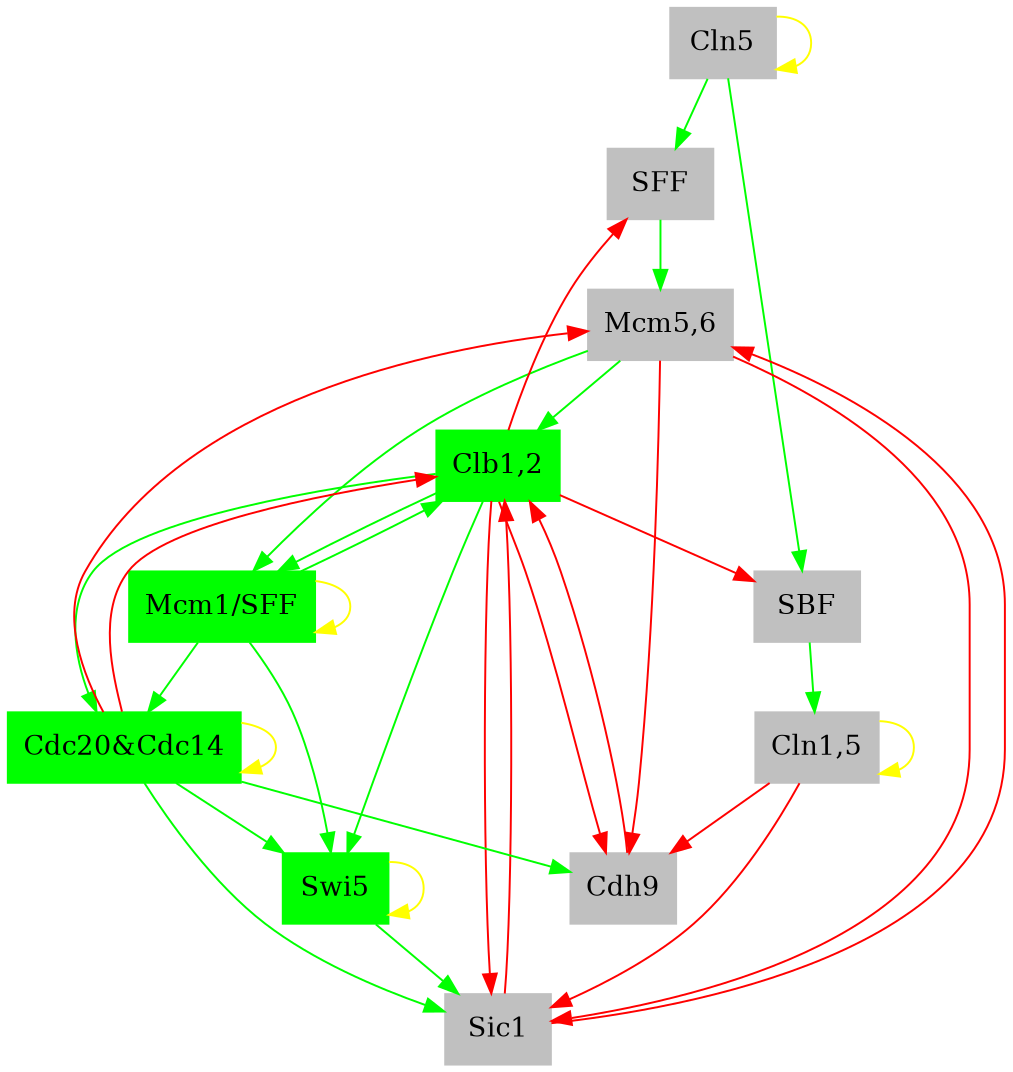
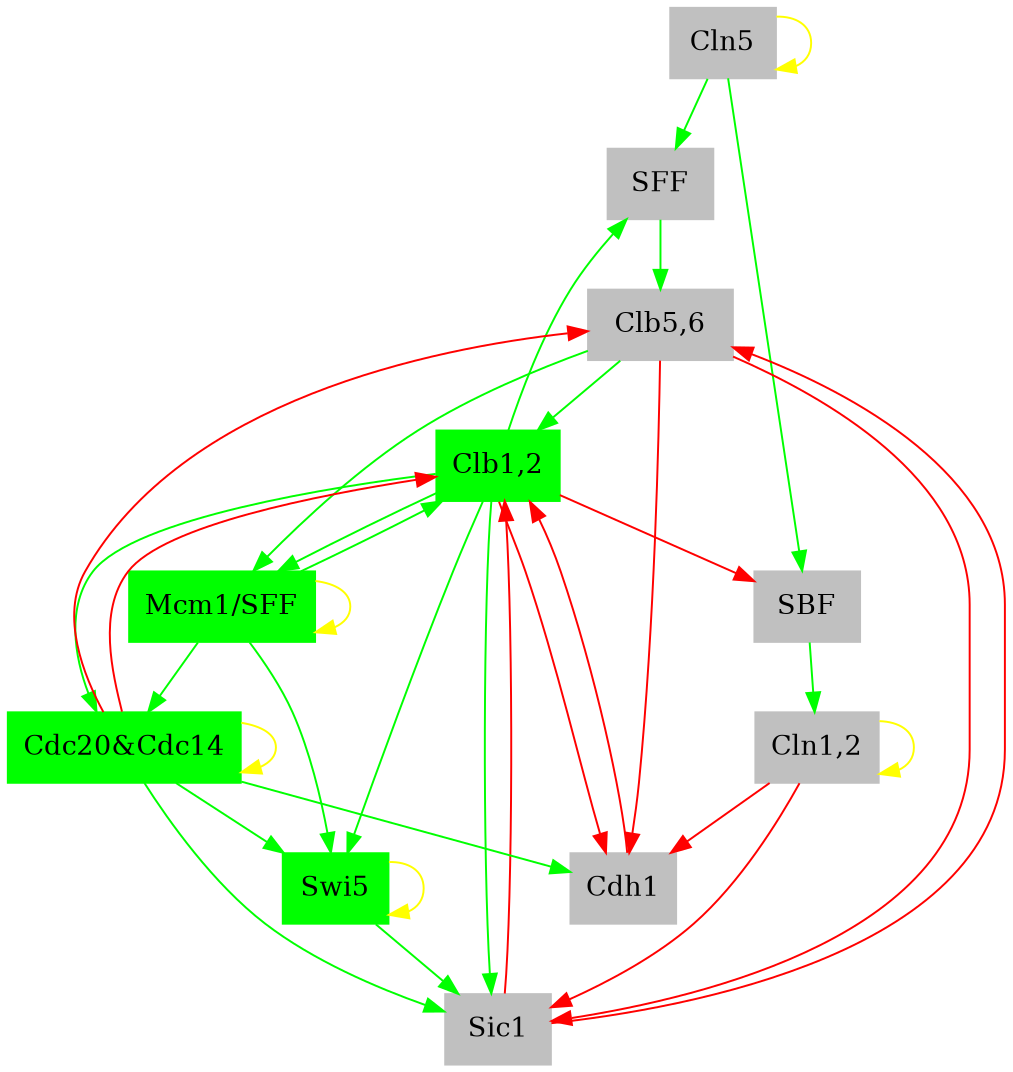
(553, 321) -> (553, 321)
(660, 325) -> (660, 325)
(485, 737) -> (485, 737)
(817, 748) -> (817, 748)
(623, 888) -> (623, 888)
